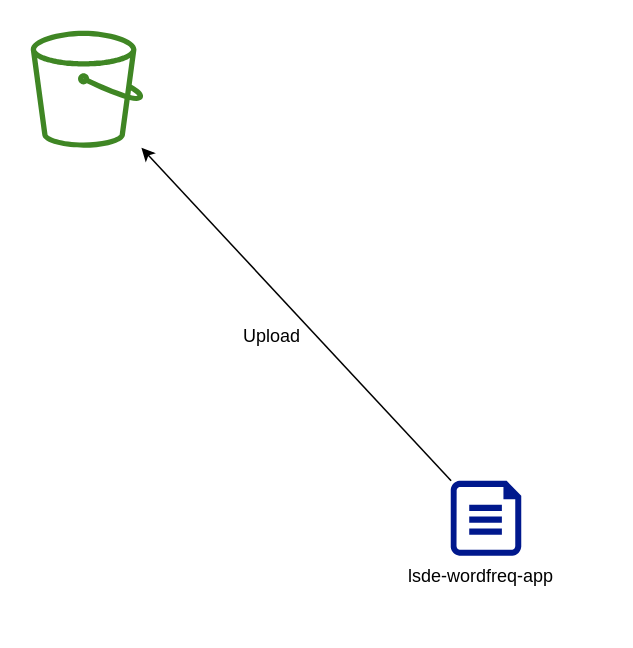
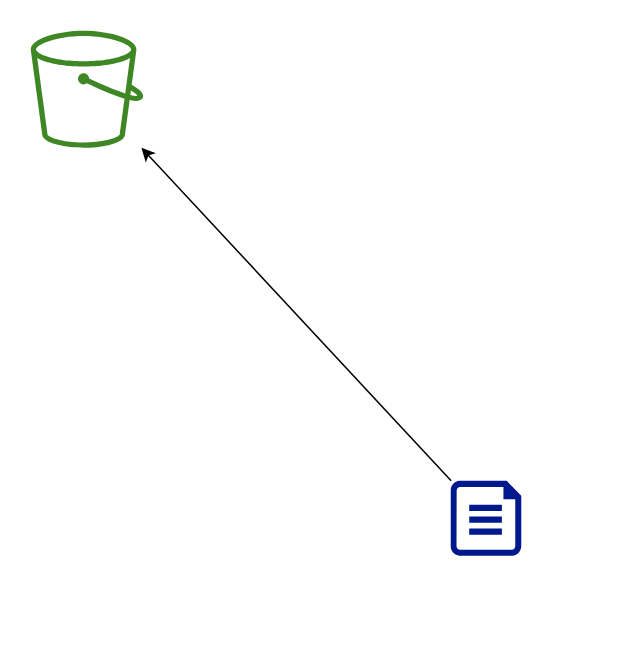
(293, 346) -> none
(503, 586) -> none
